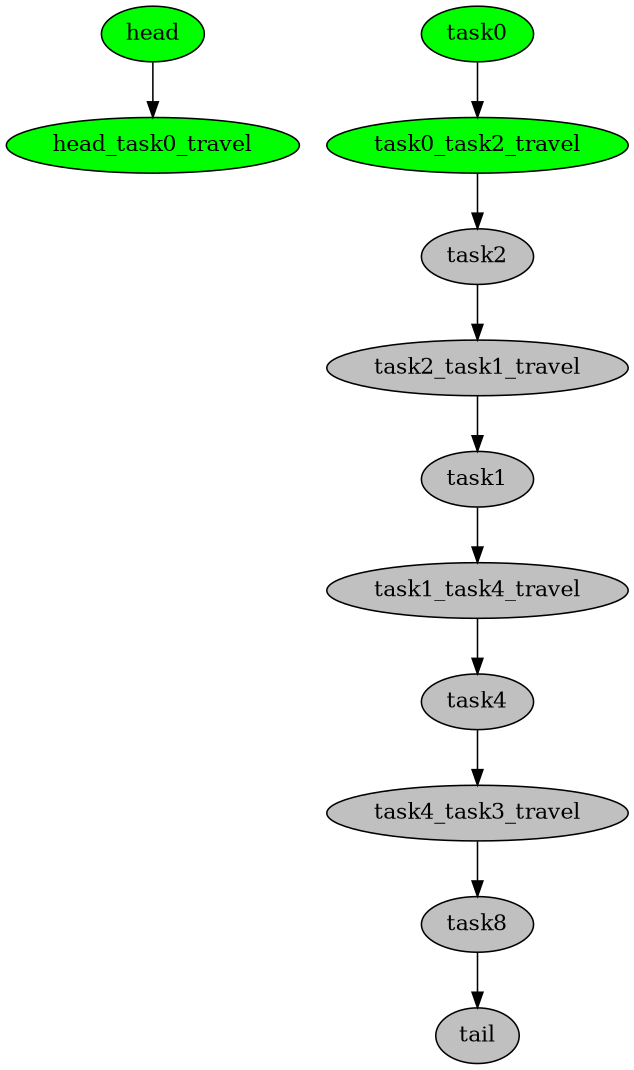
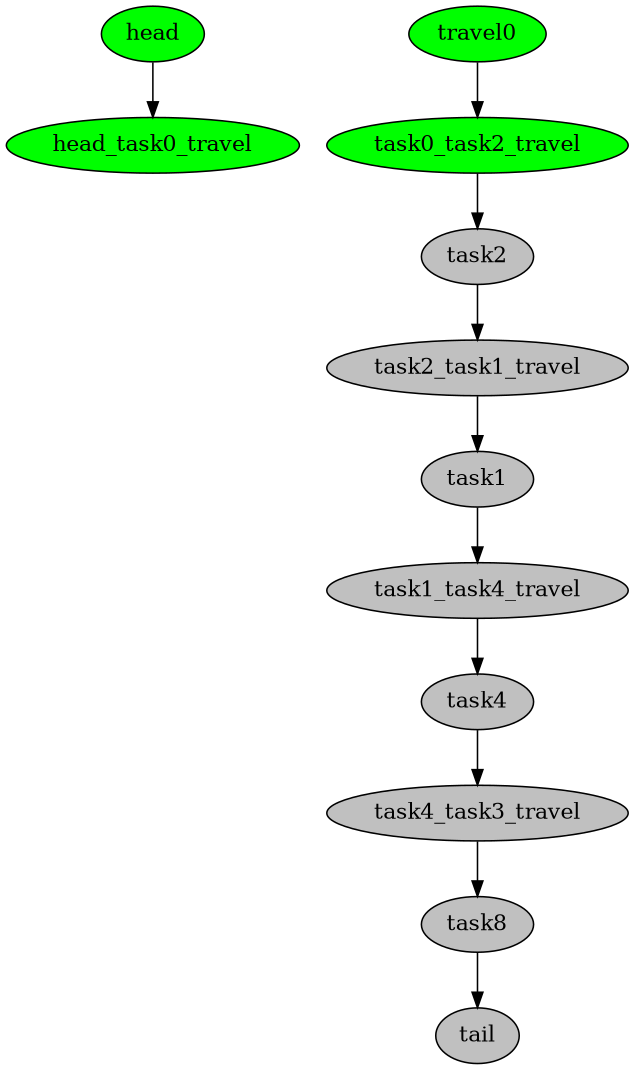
(477, 34) -> (477, 34)
